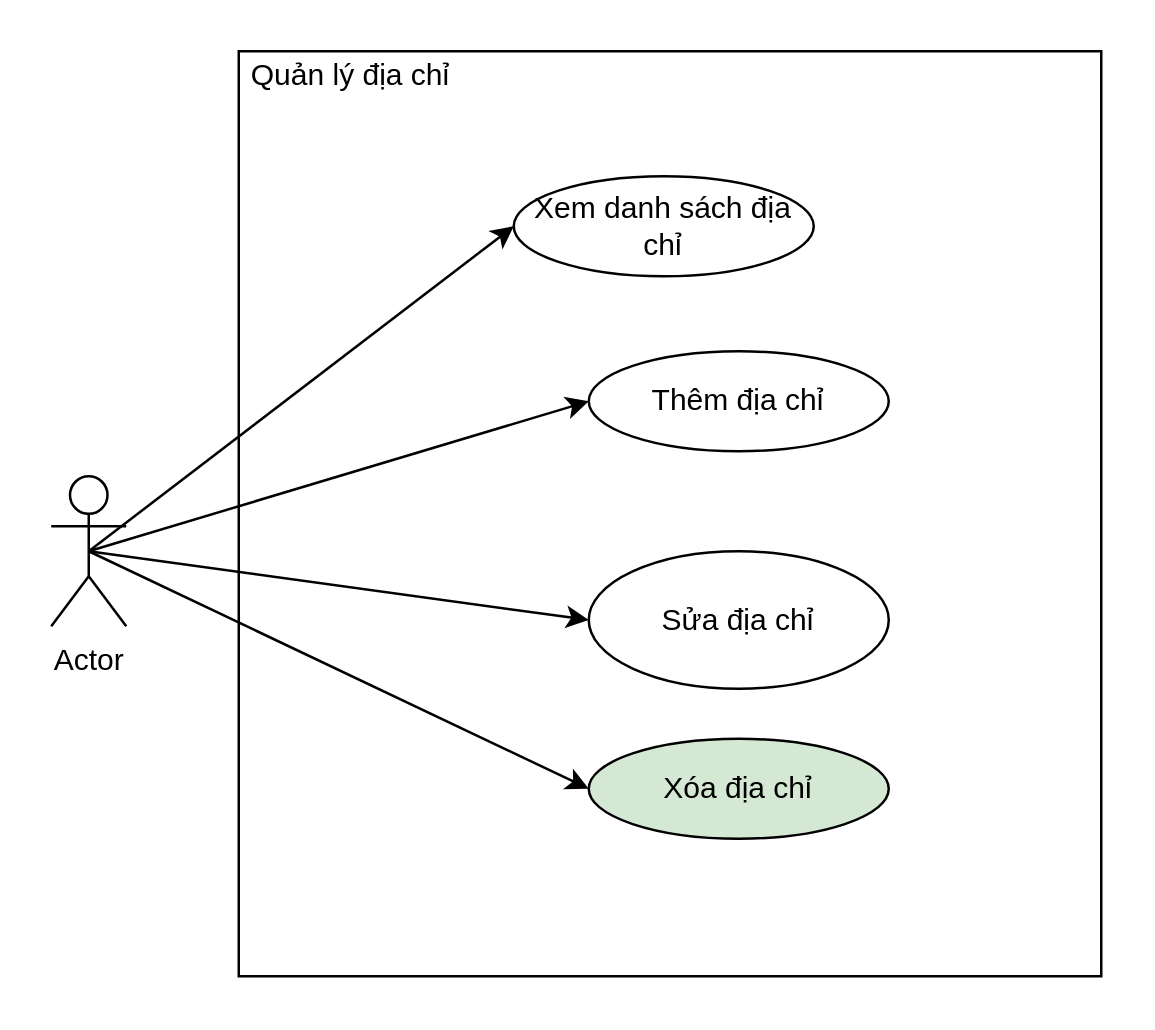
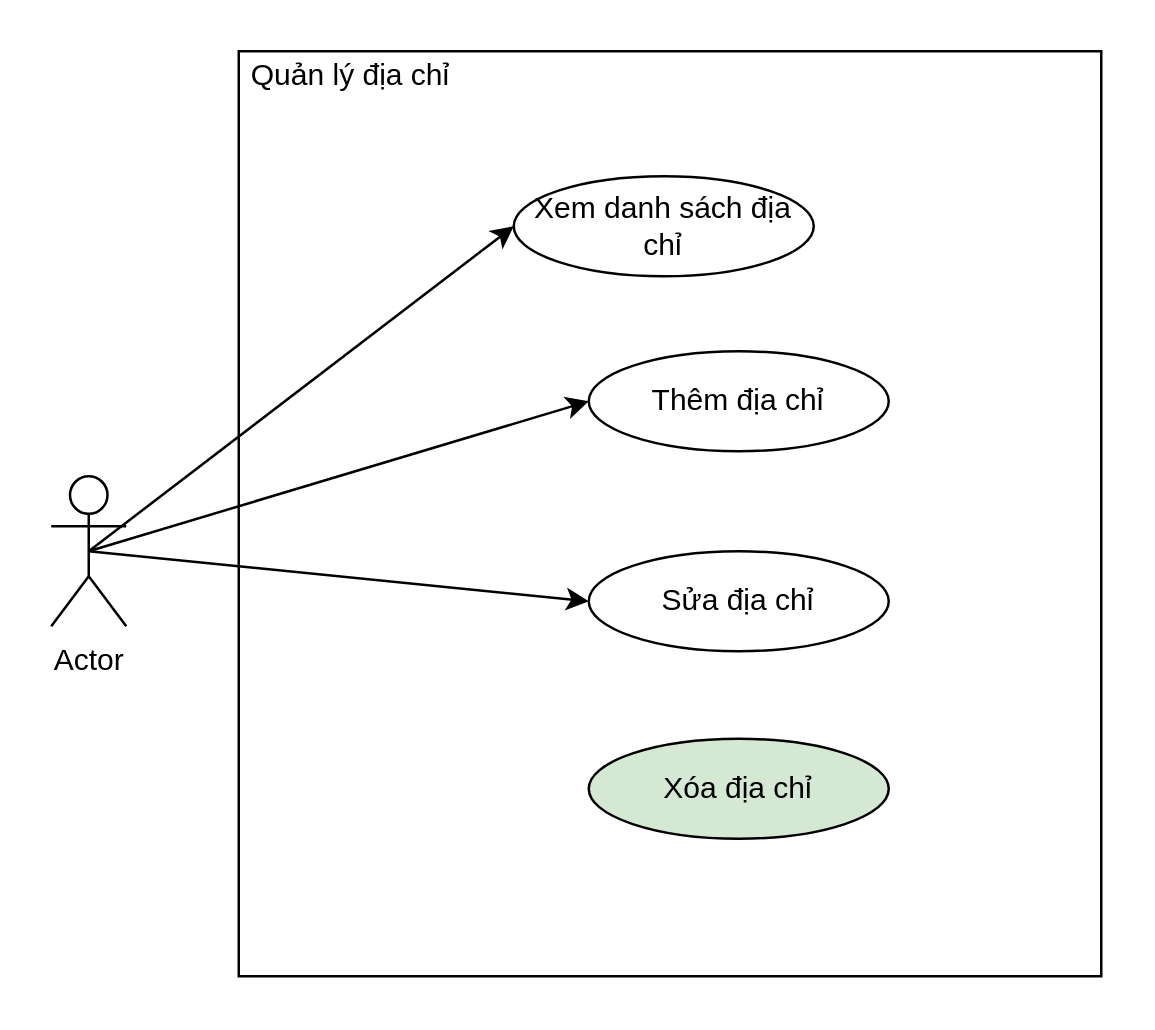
(739, 620) -> (739, 601)
(340, 671) -> none
